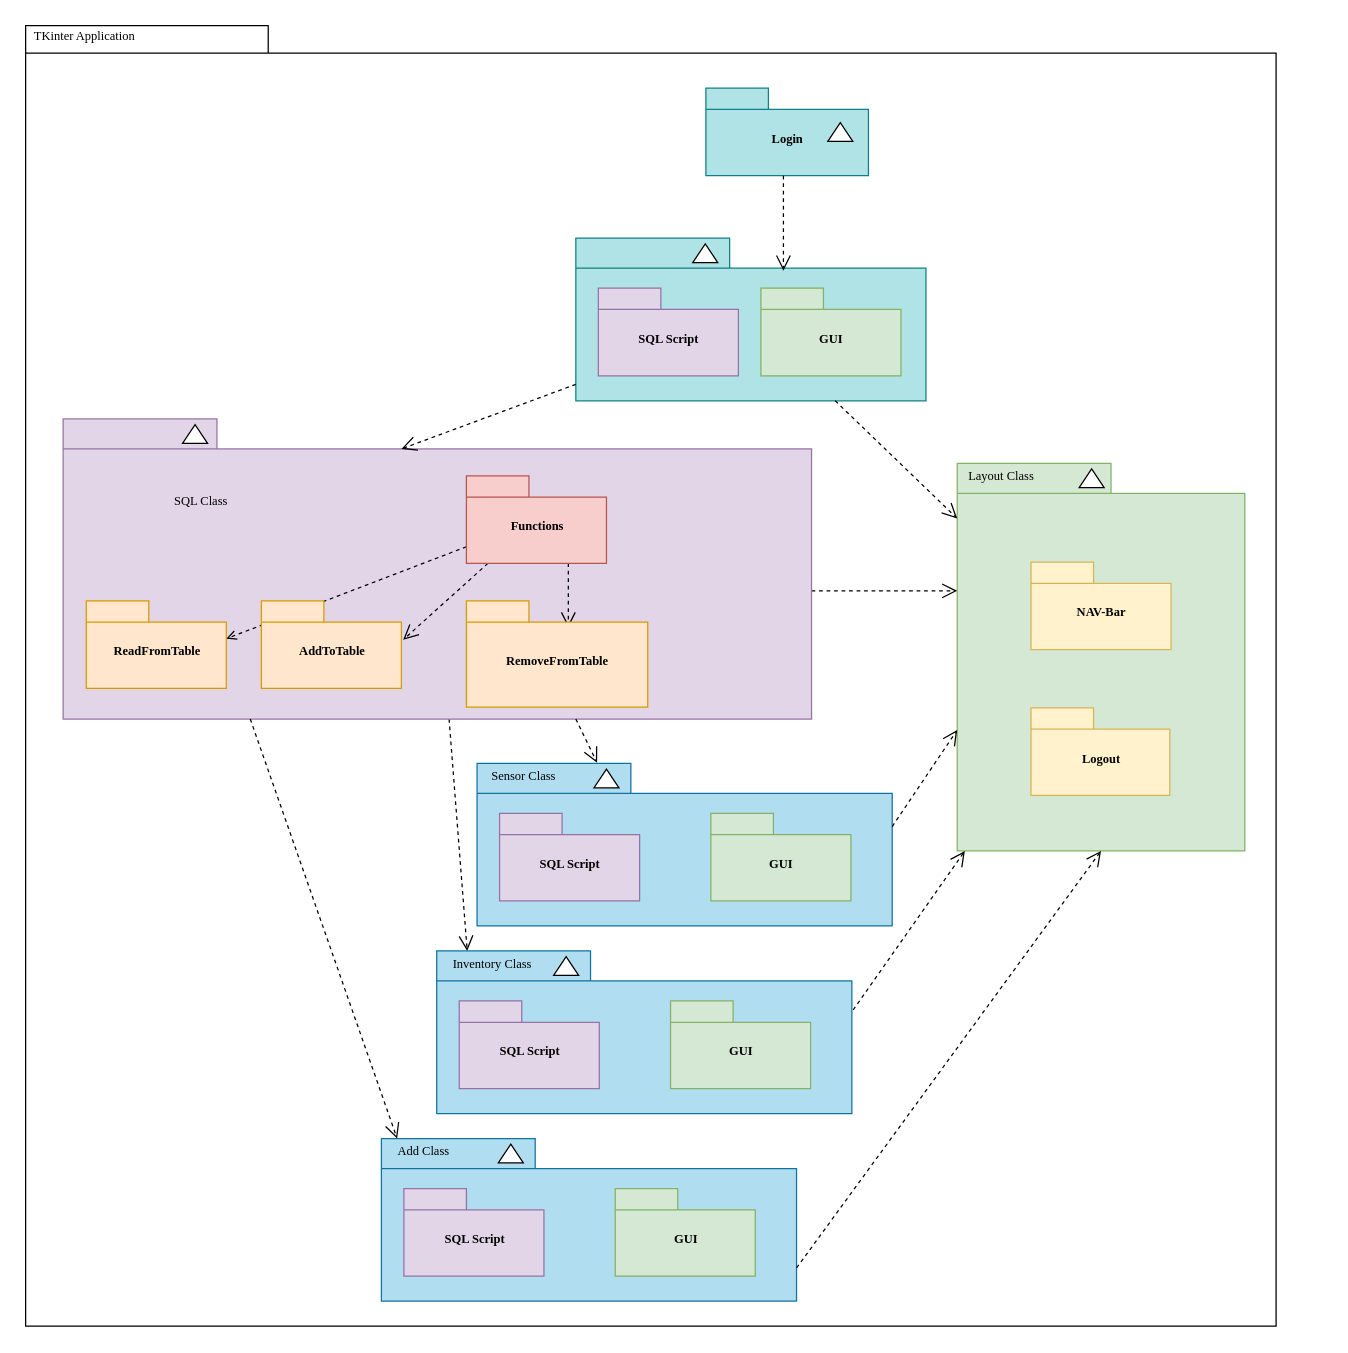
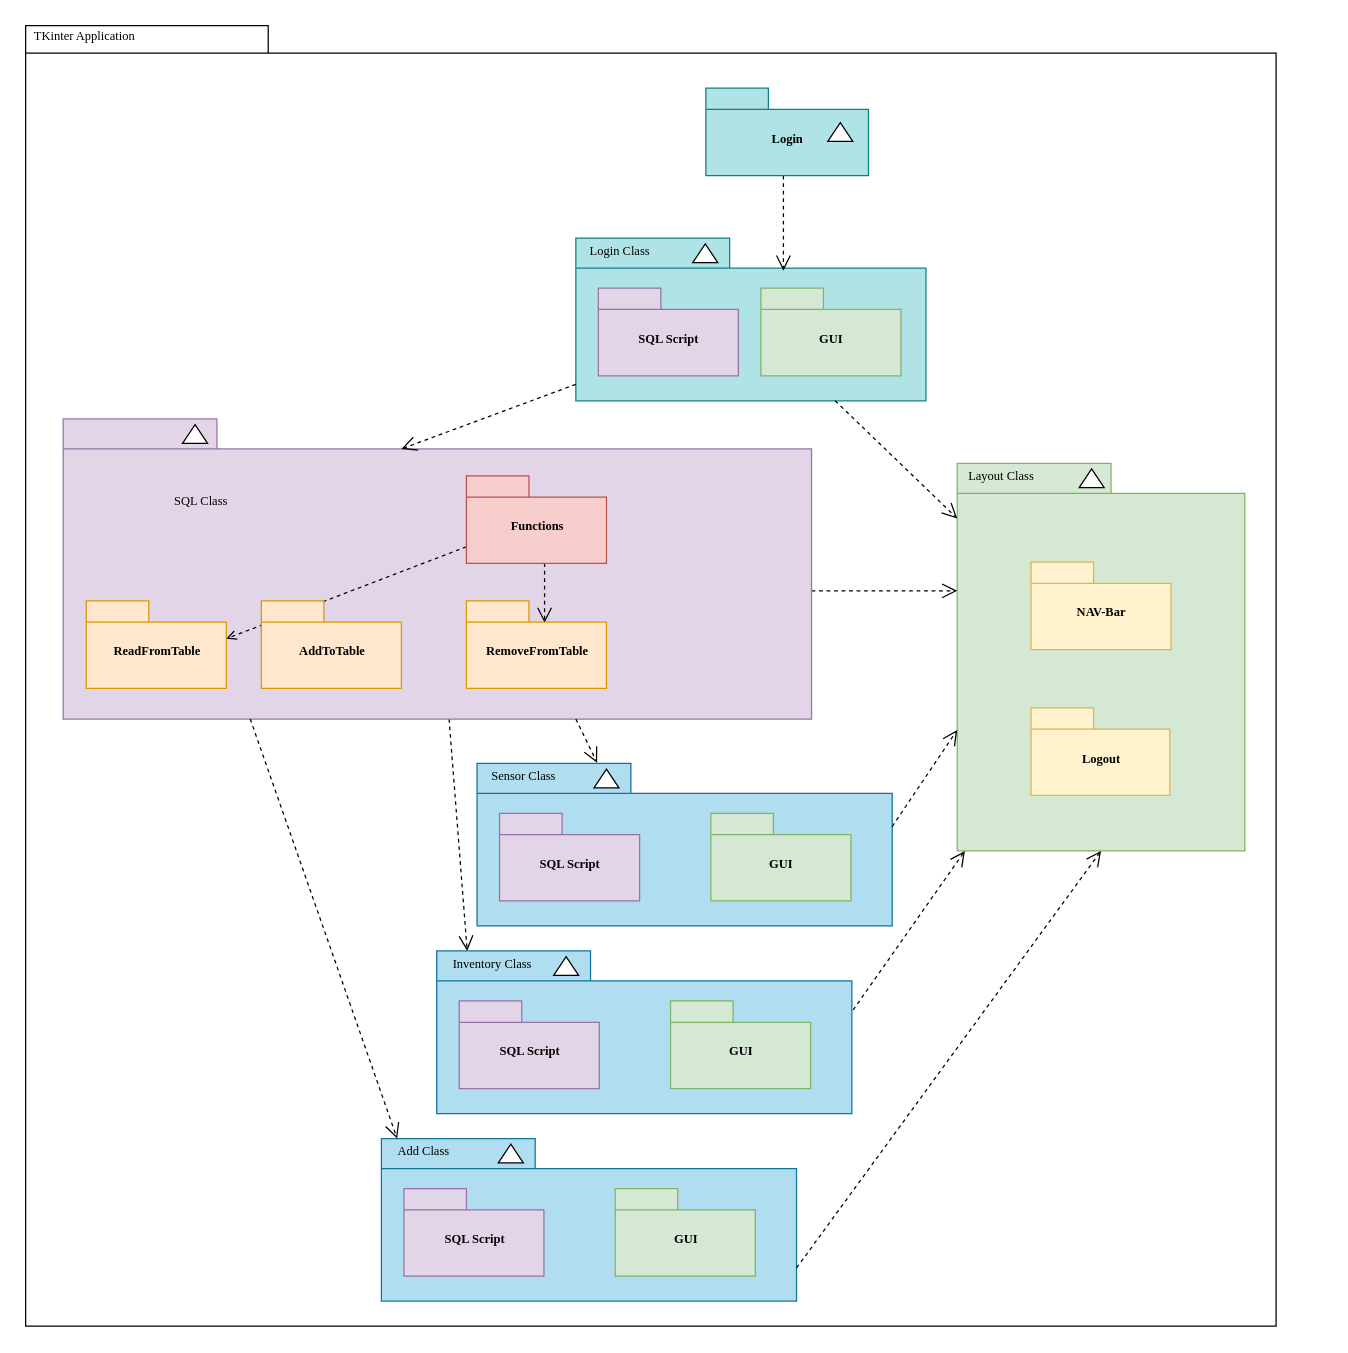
none -> (619, 251)
(447, 600) -> none
(557, 654) -> (536, 644)
